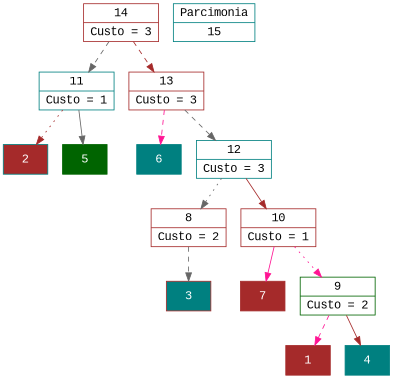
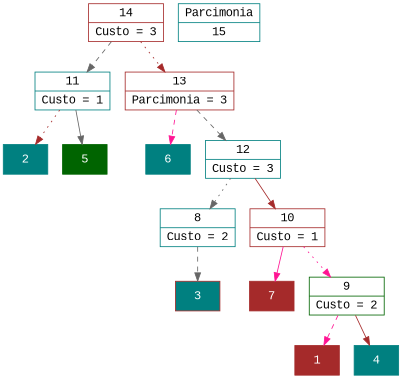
(141, 53) -> (150, 54)
(166, 100) -> (180, 100)
(26, 159) -> (26, 159)
(189, 228) -> (198, 228)
